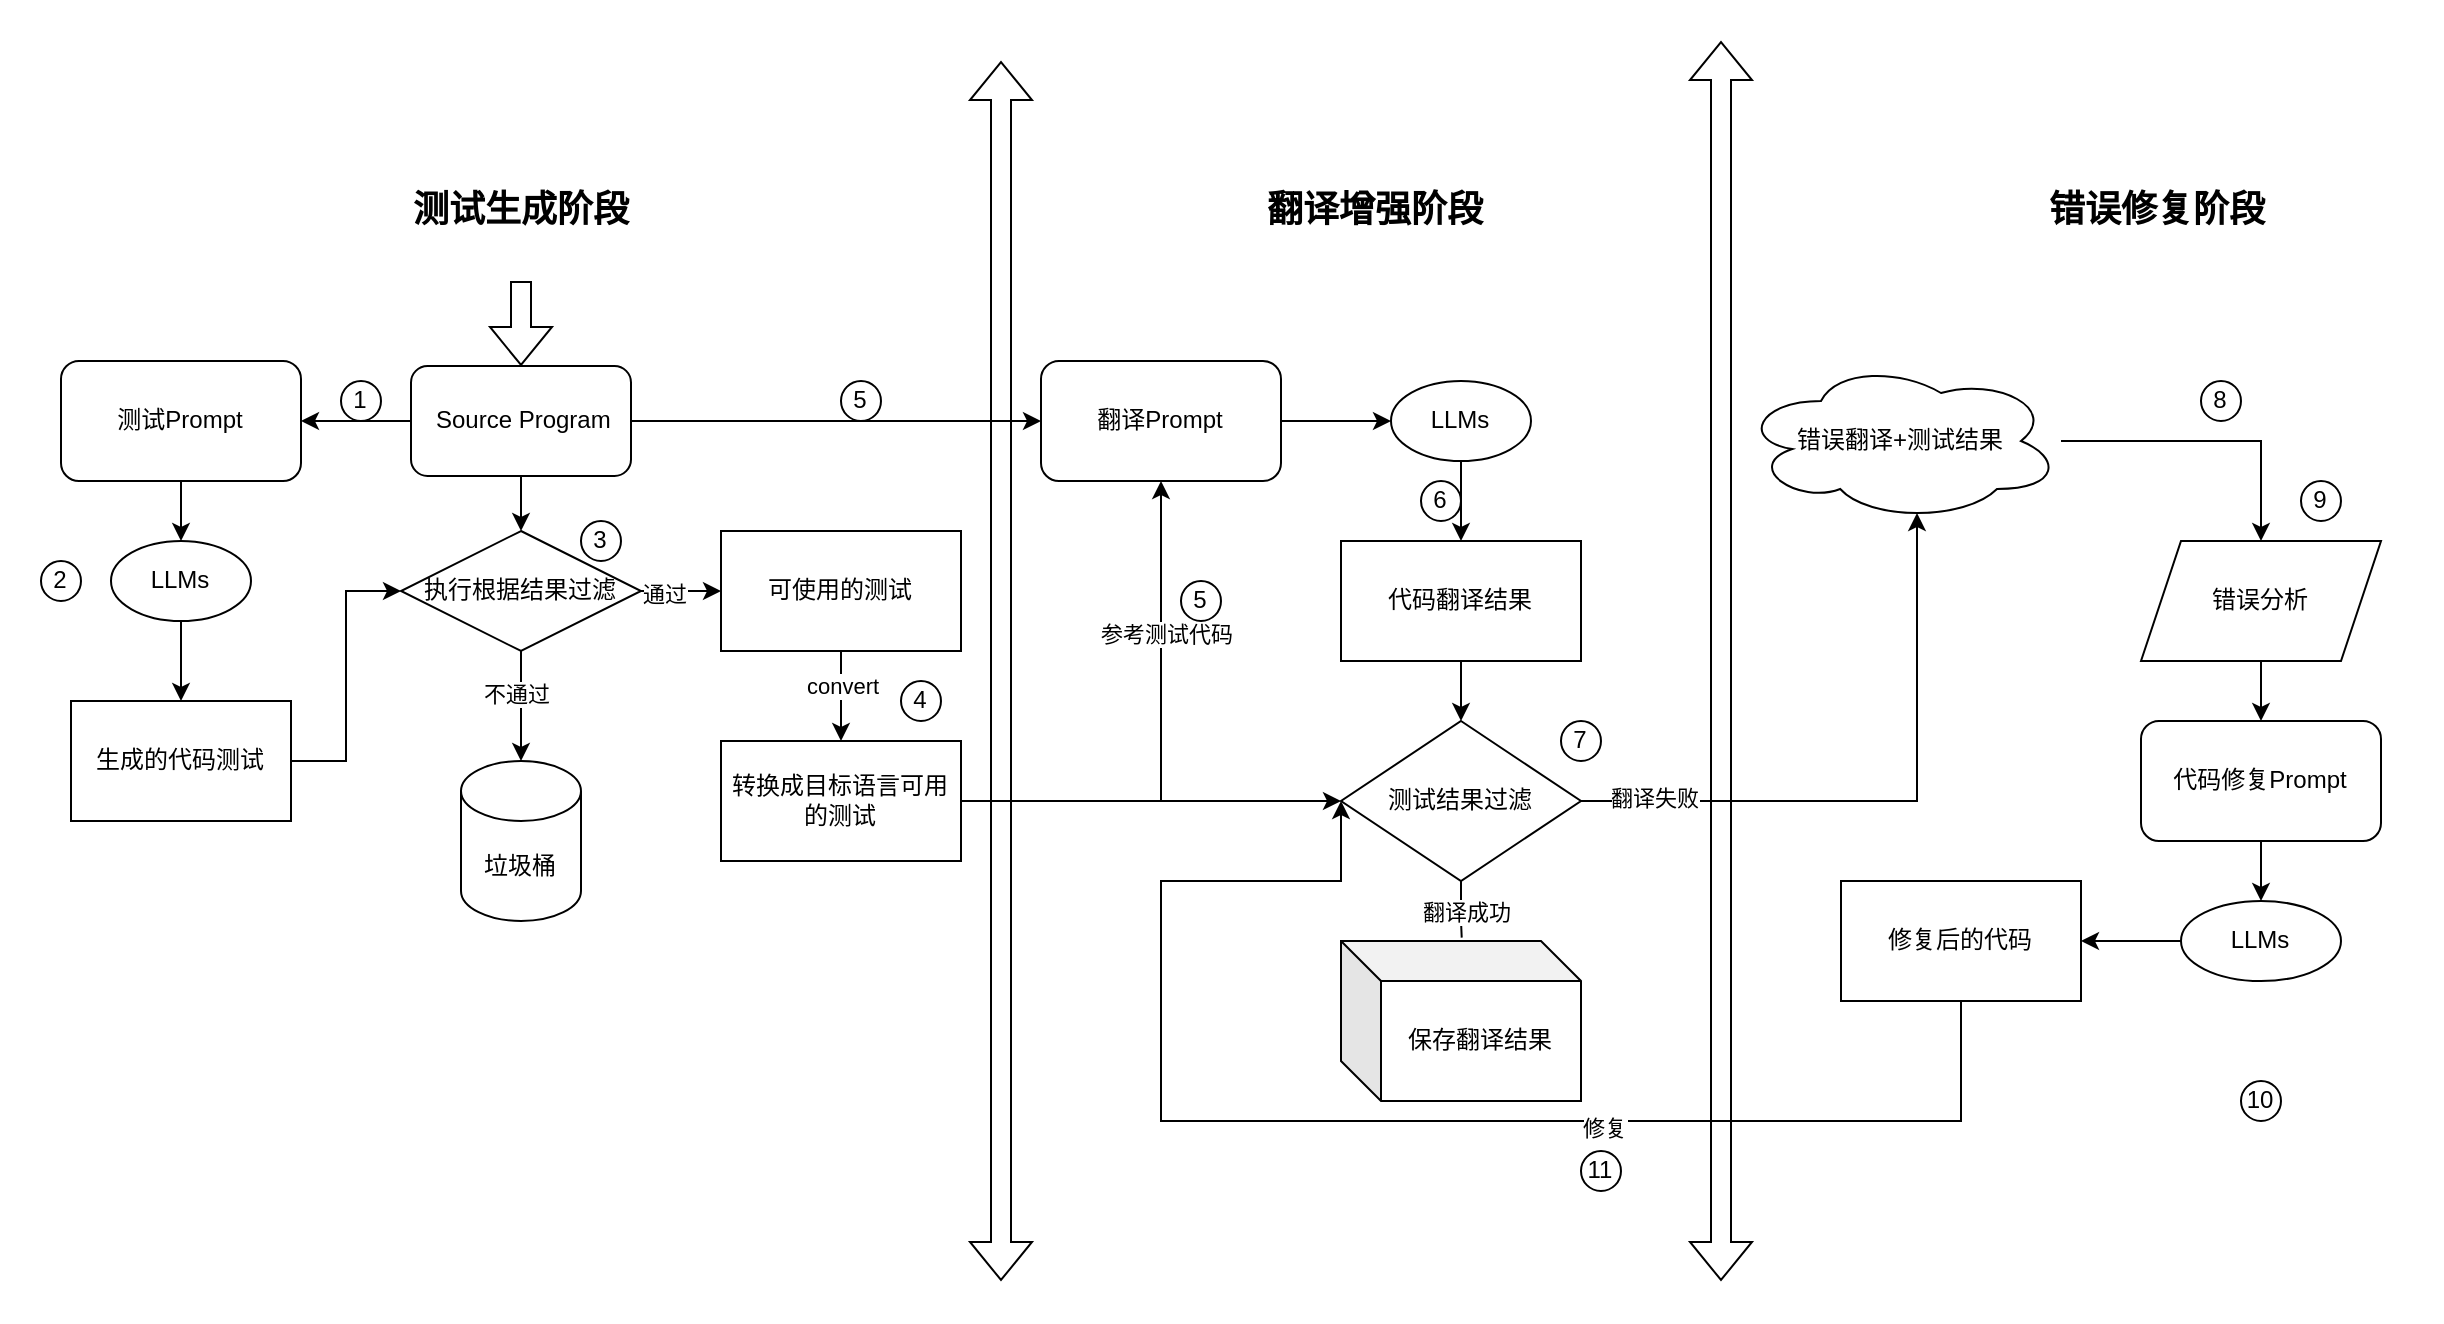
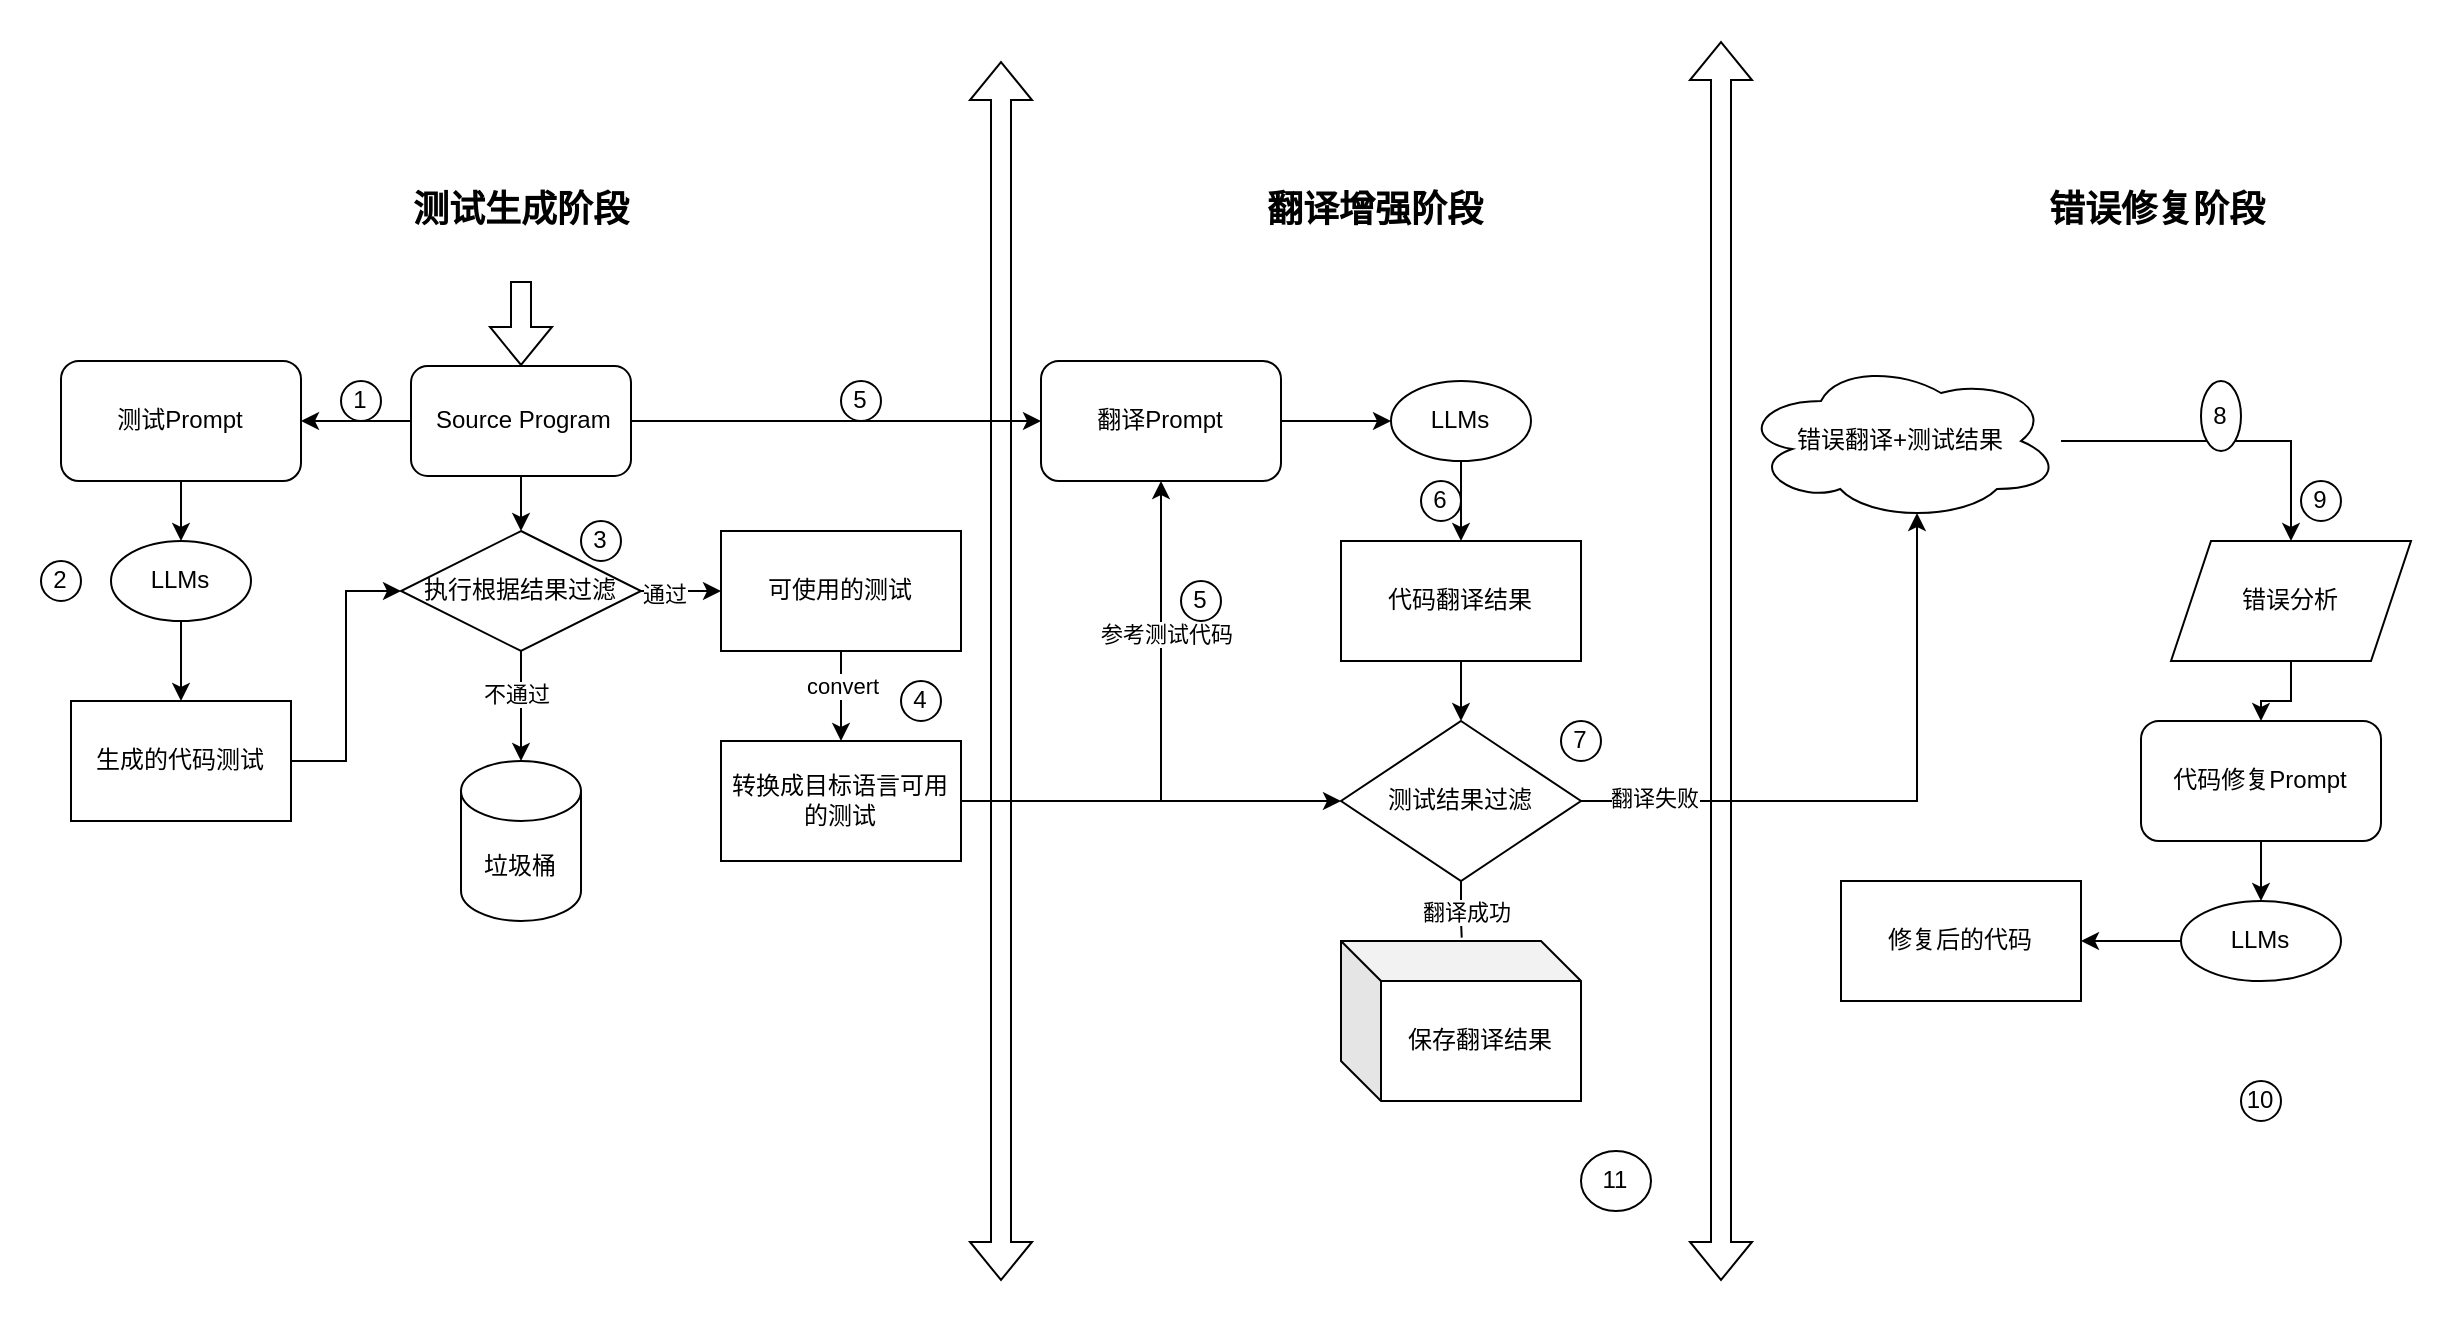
(2221, 401) -> (2221, 416)
(2261, 601) -> (2291, 601)
(1378, 1121) -> none
(1601, 1171) -> (1616, 1181)
